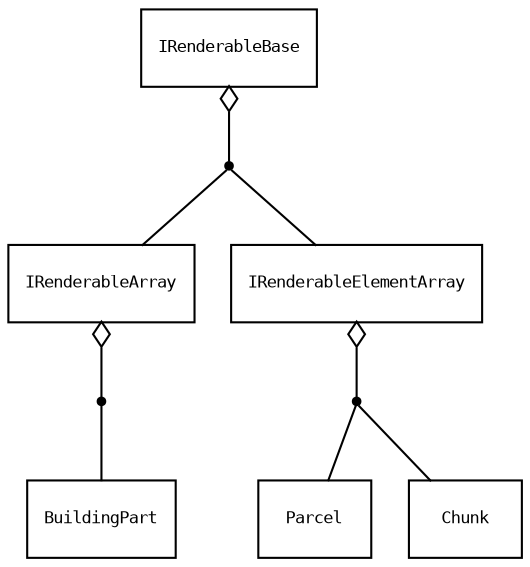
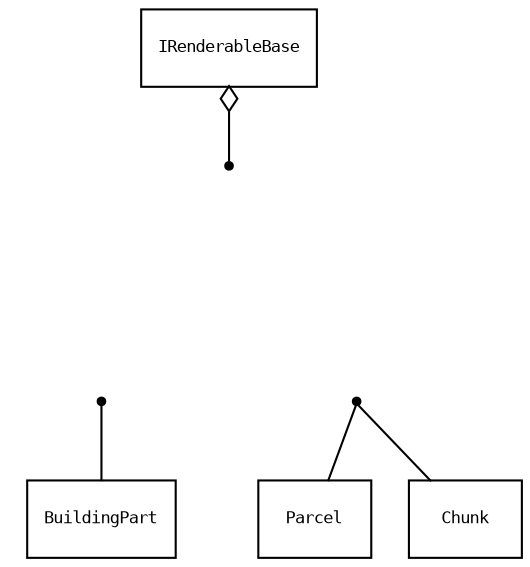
(101, 284) -> none
(357, 284) -> none
